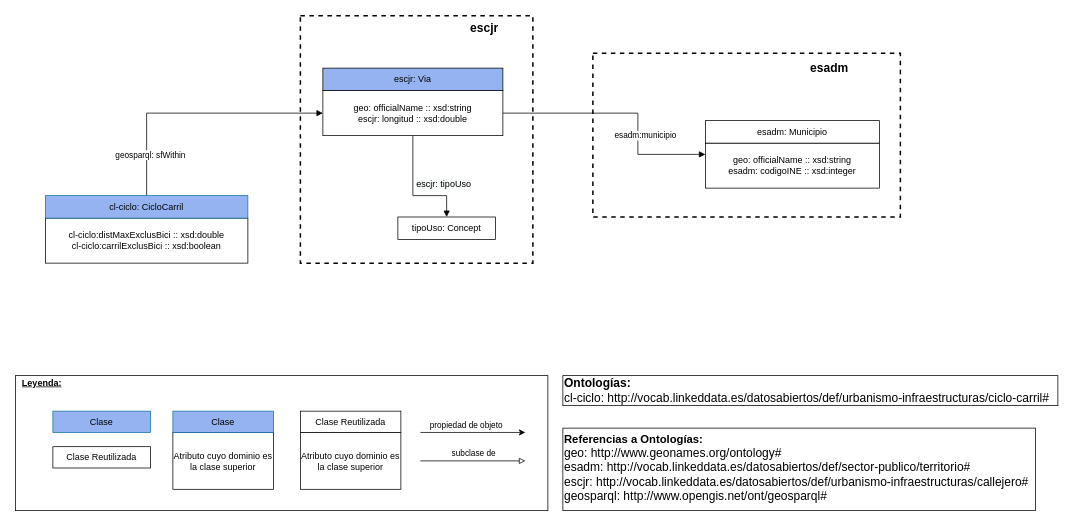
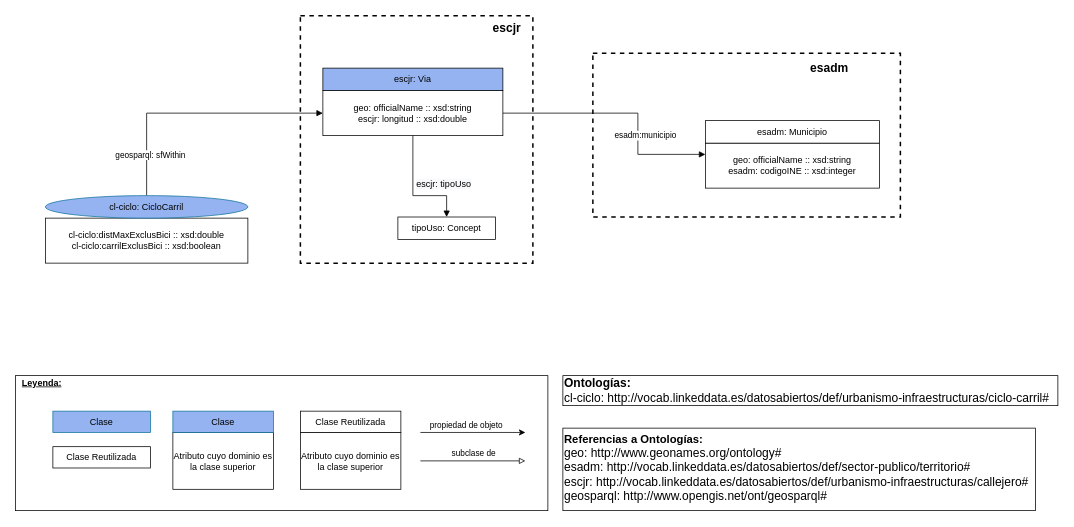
(484, 27) -> (507, 27)
(147, 207) -> (147, 207)
